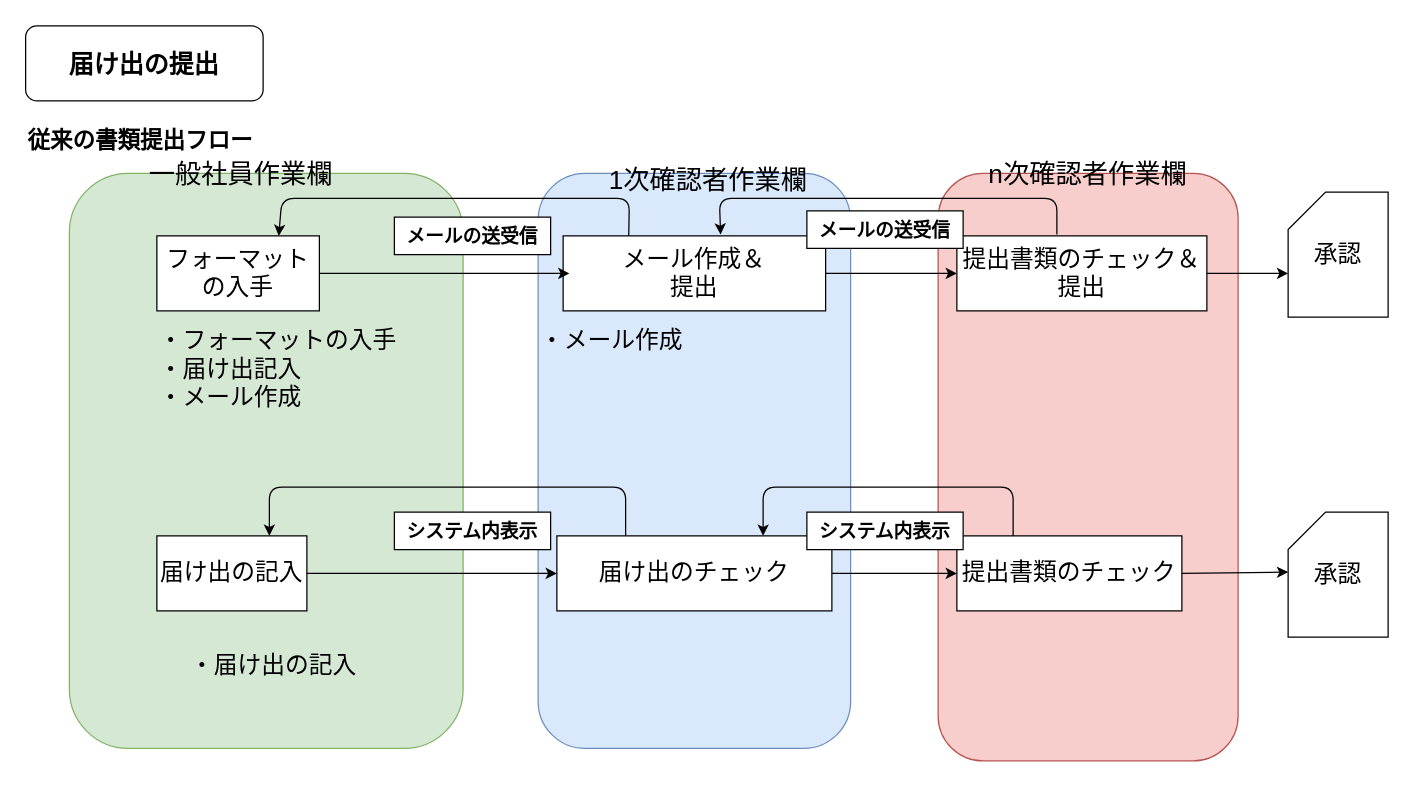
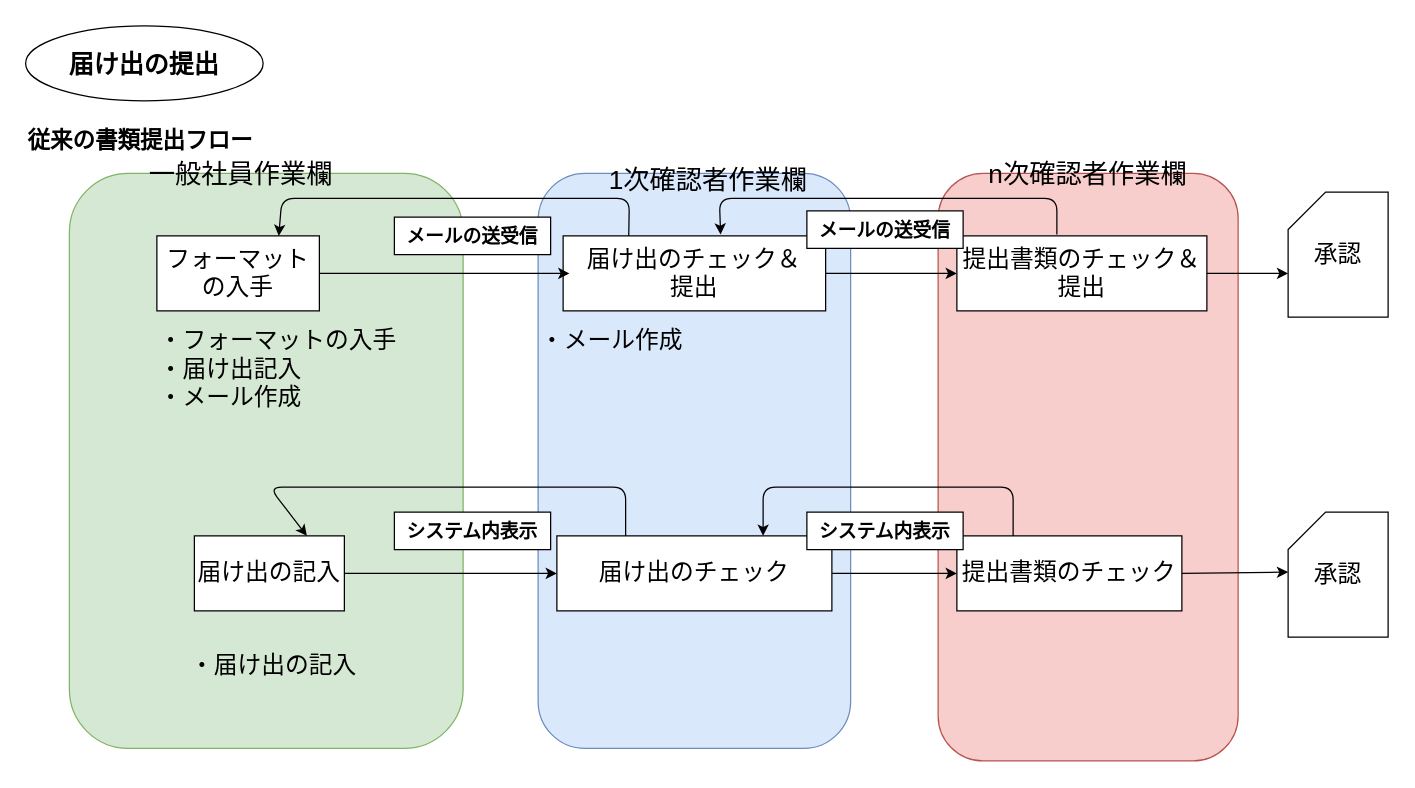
(144, 63) -> (144, 63)
(694, 273) -> (694, 273)
(232, 573) -> (269, 573)
